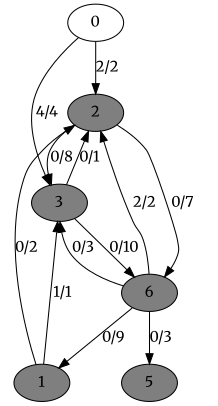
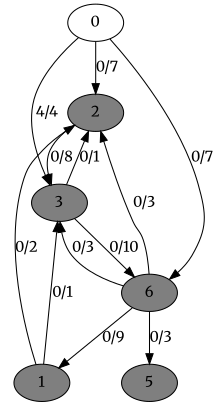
(107, 68) -> (107, 68)
(162, 191) -> (185, 149)
(144, 203) -> (144, 203)
(63, 293) -> (63, 293)
